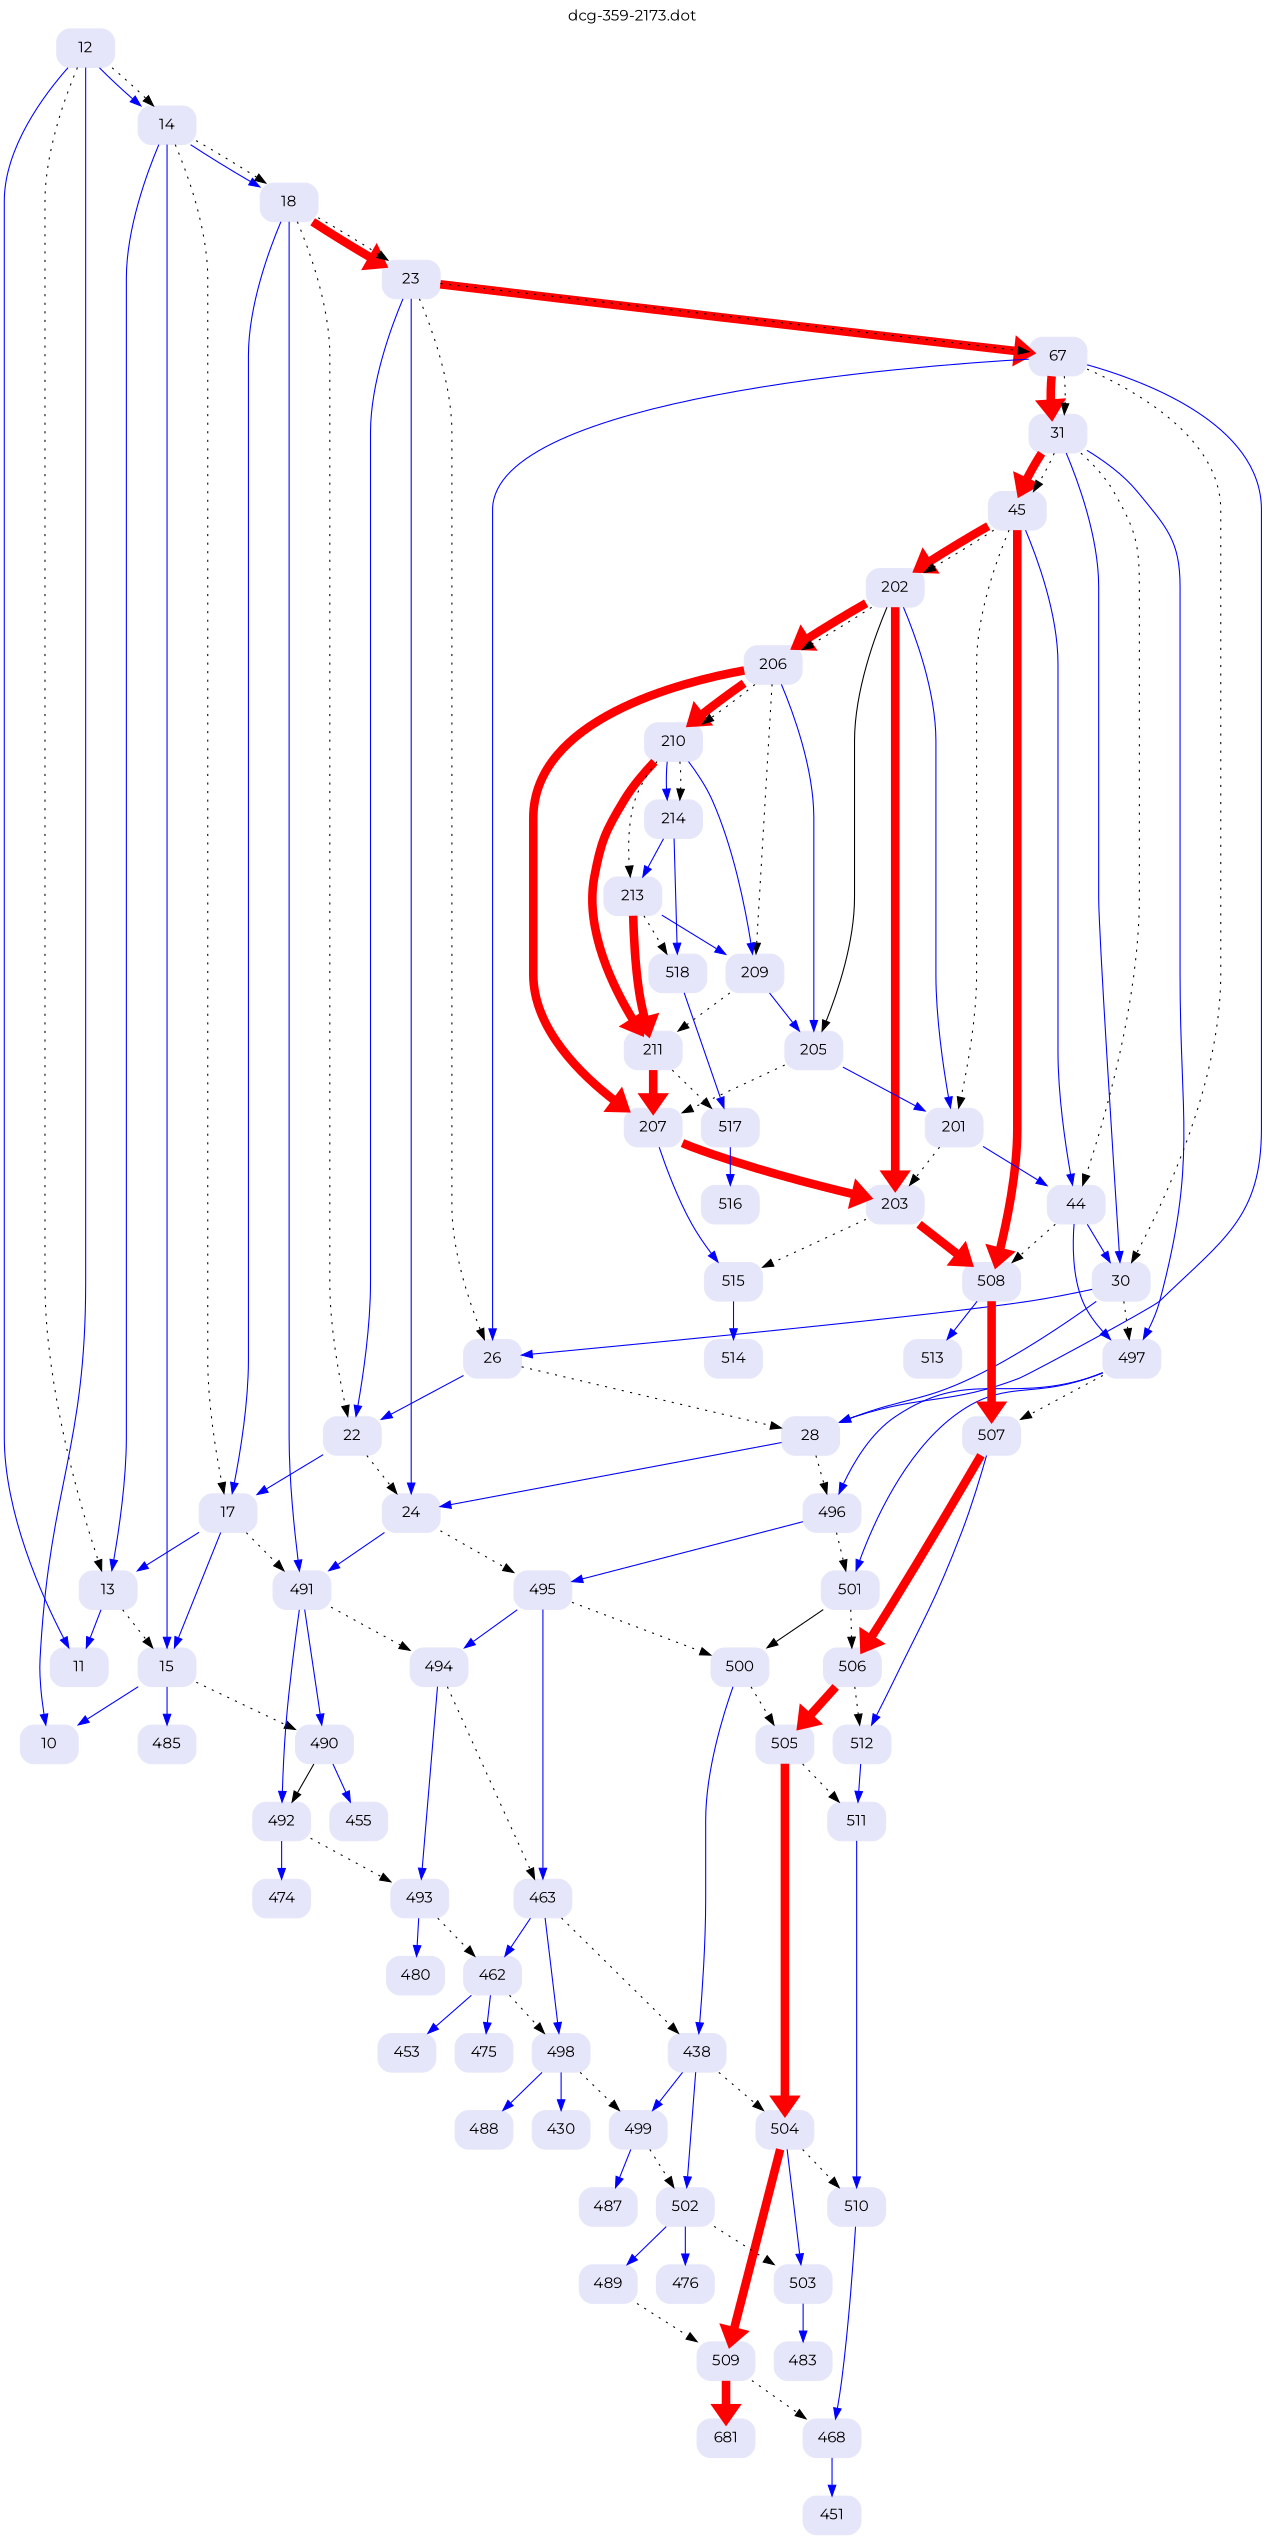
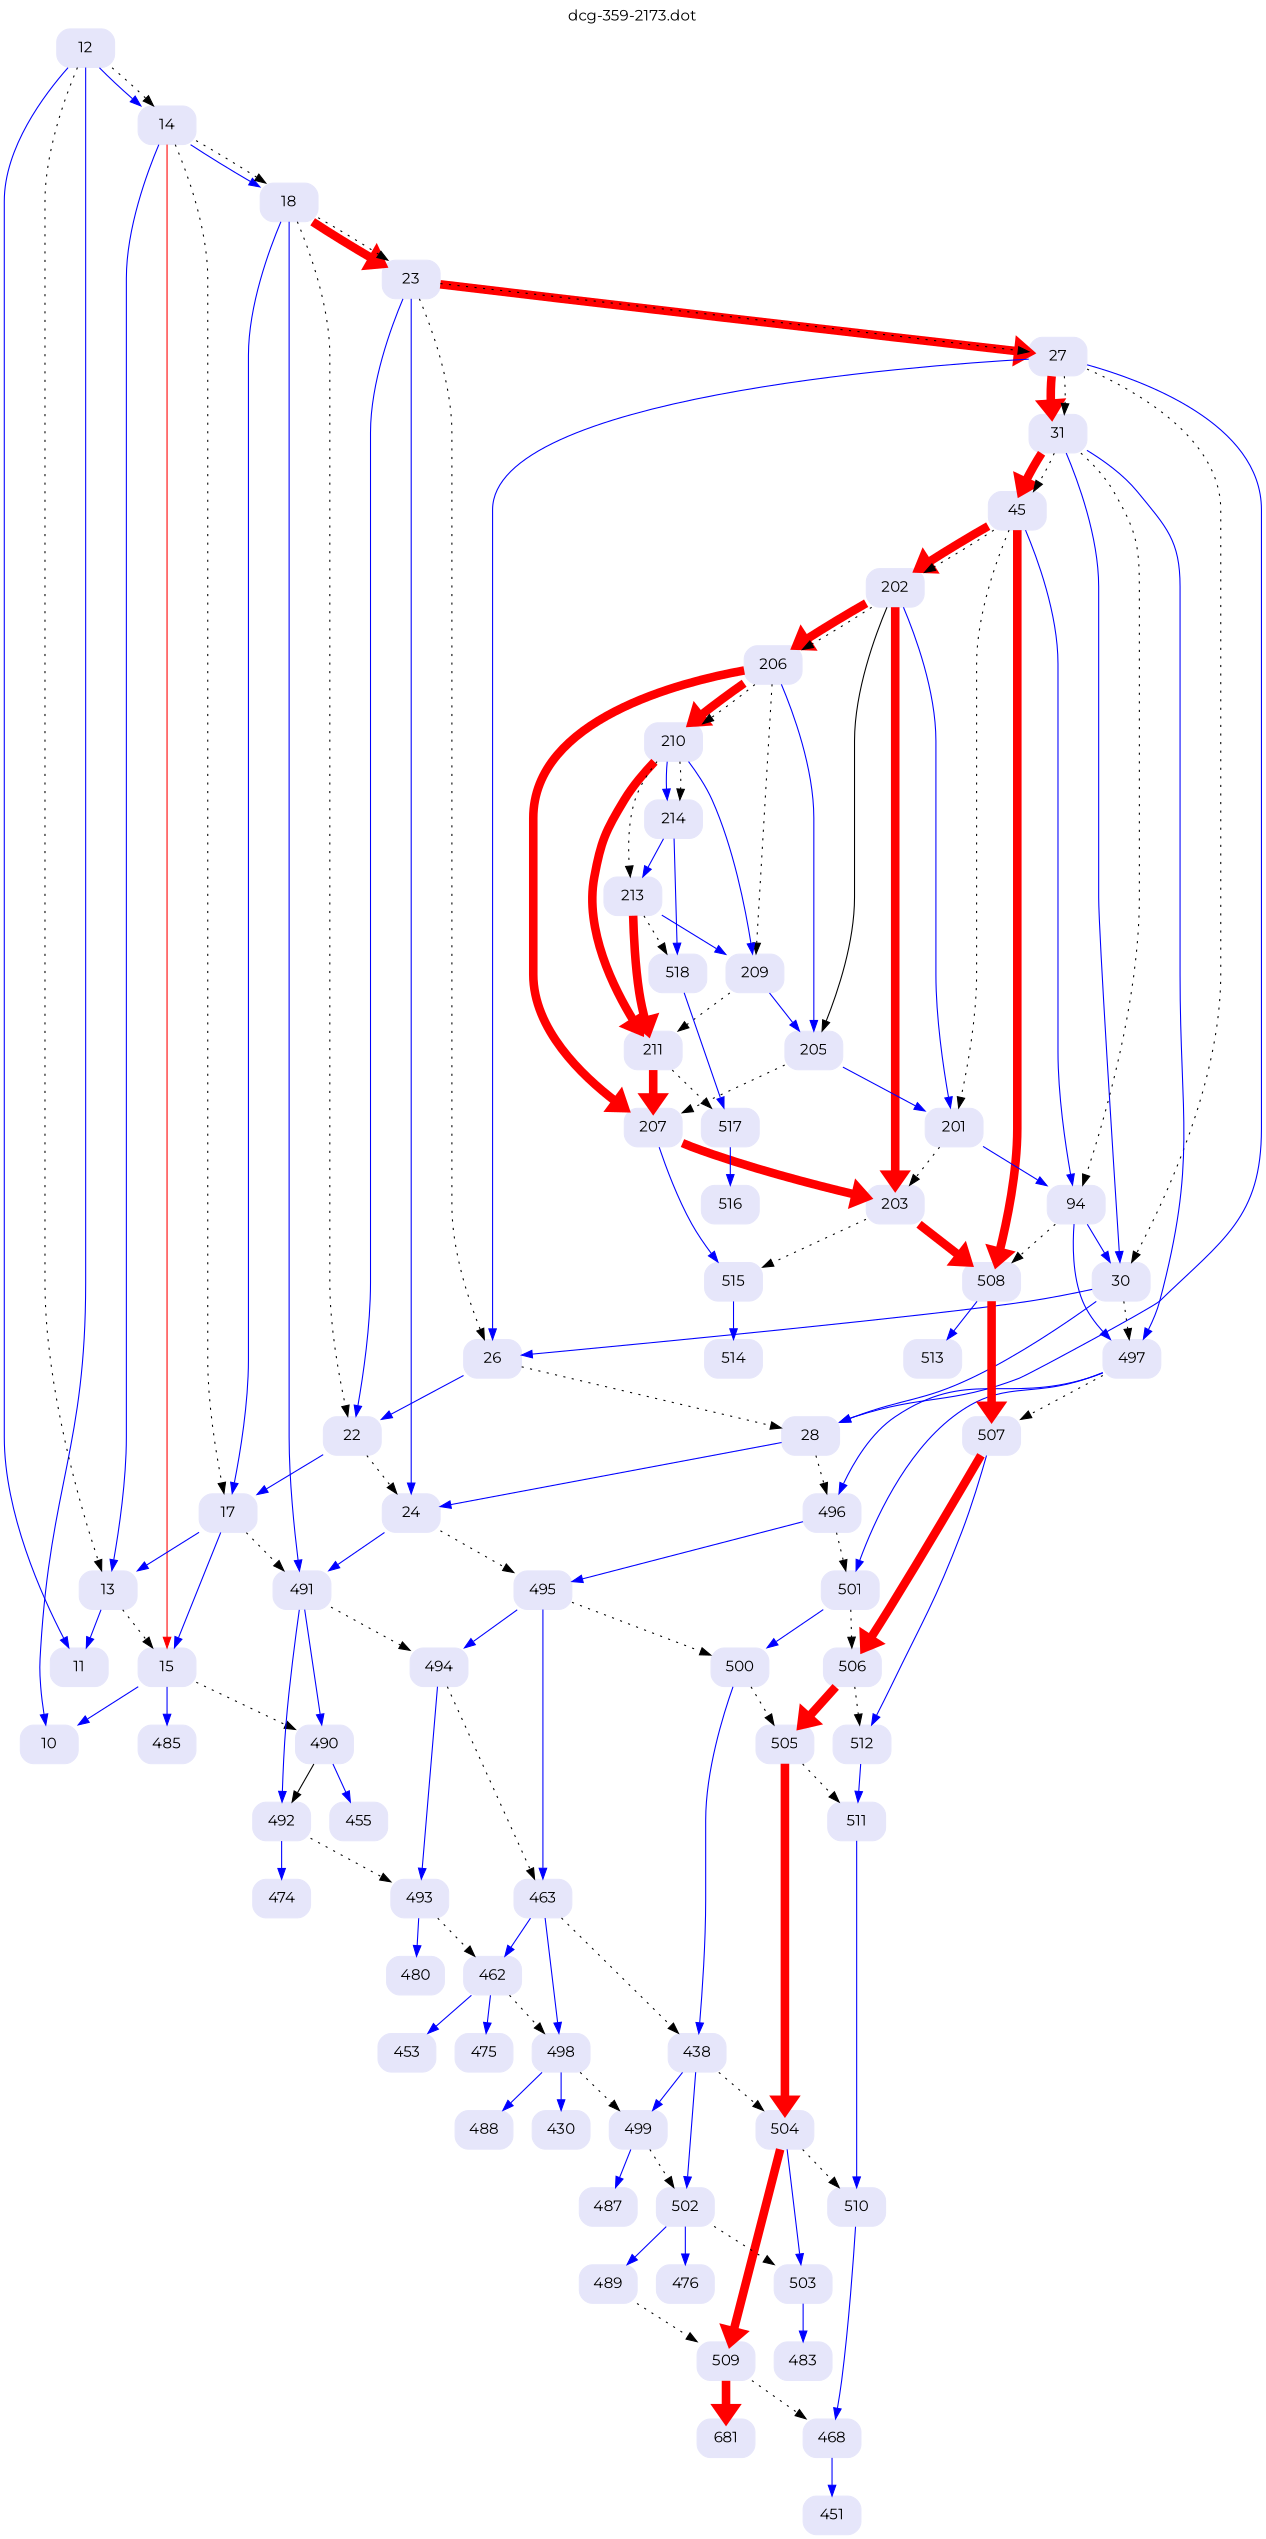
(1058, 357) -> (1058, 357)
(167, 891) -> (167, 891)
(1076, 1205) -> (1076, 1205)
(800, 1626) -> (800, 1626)
